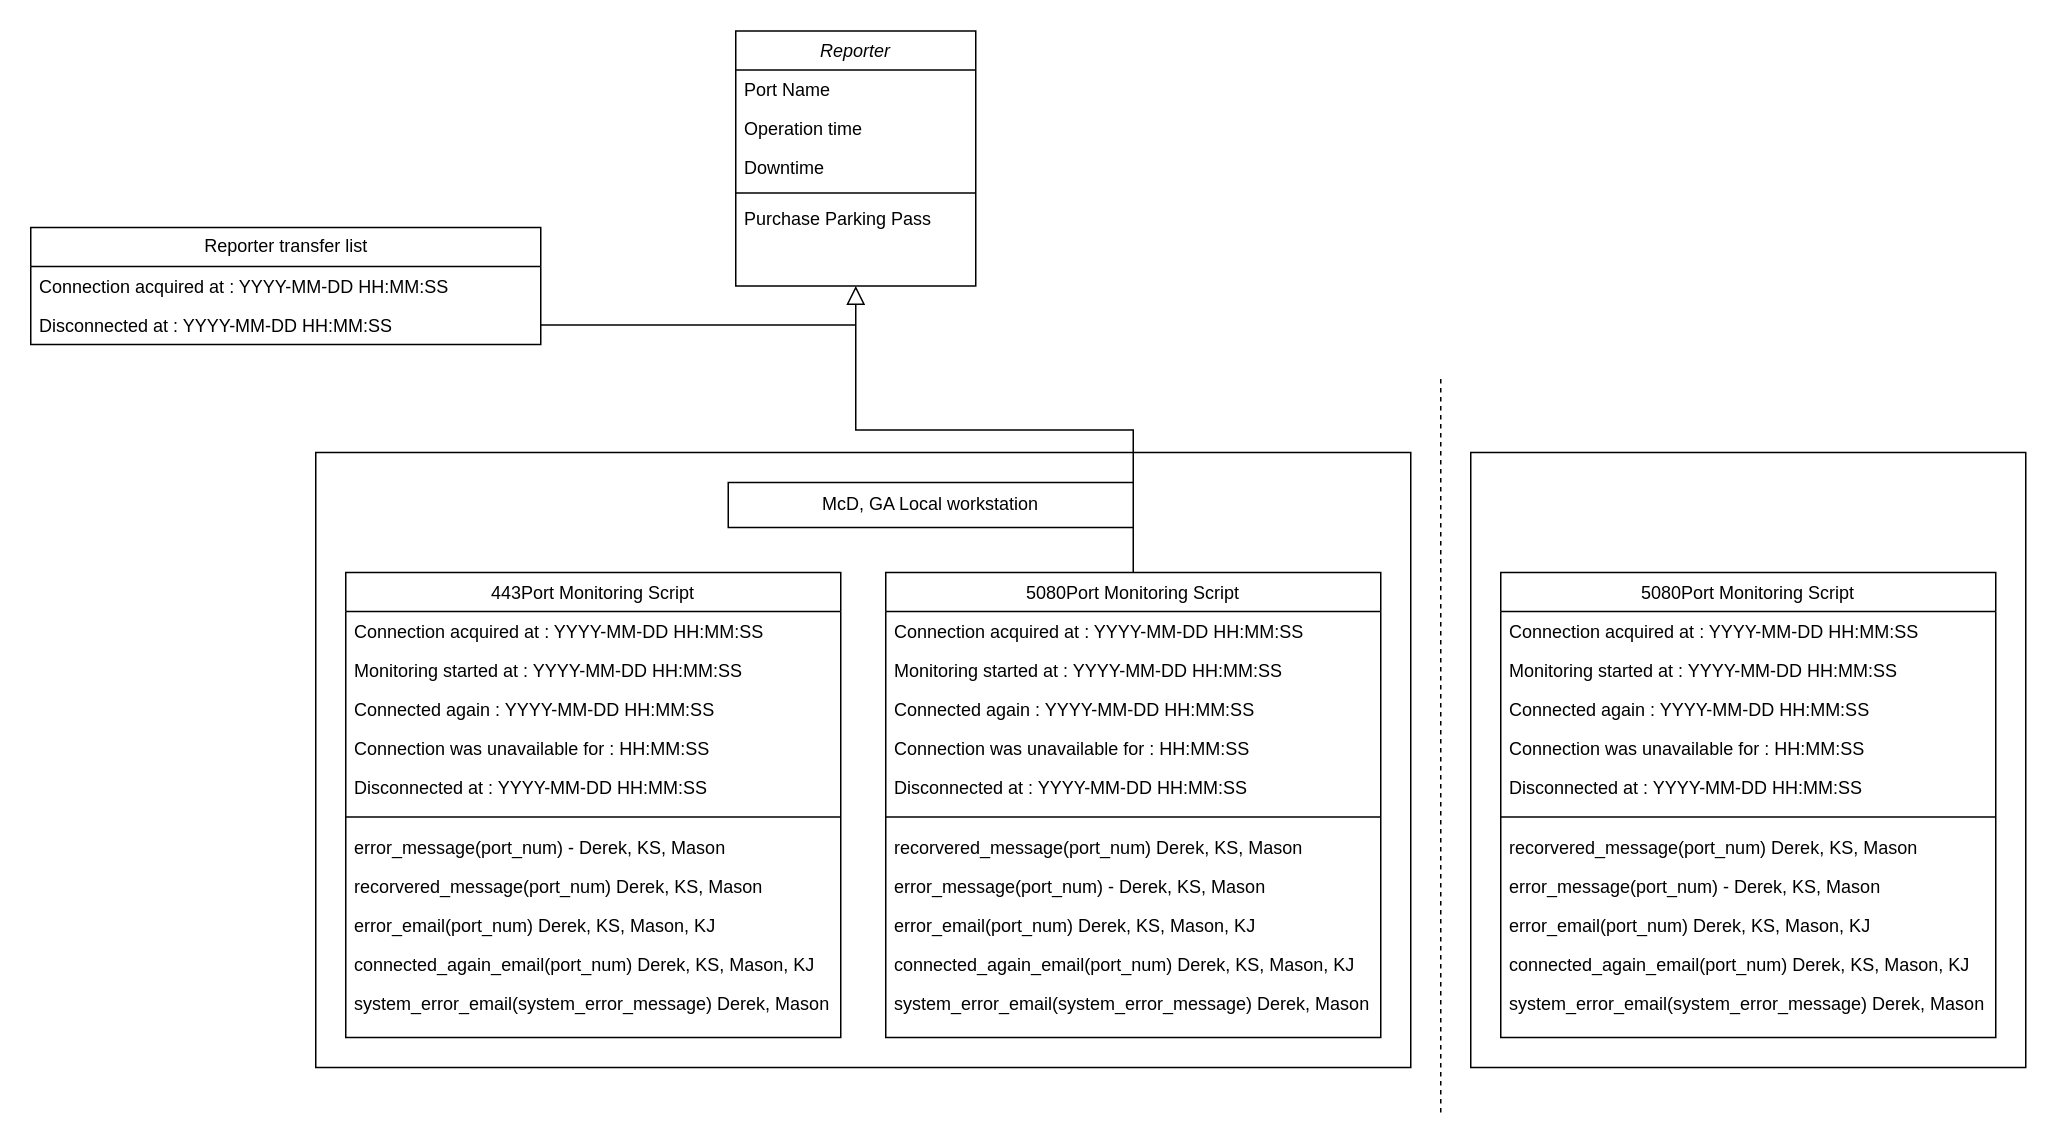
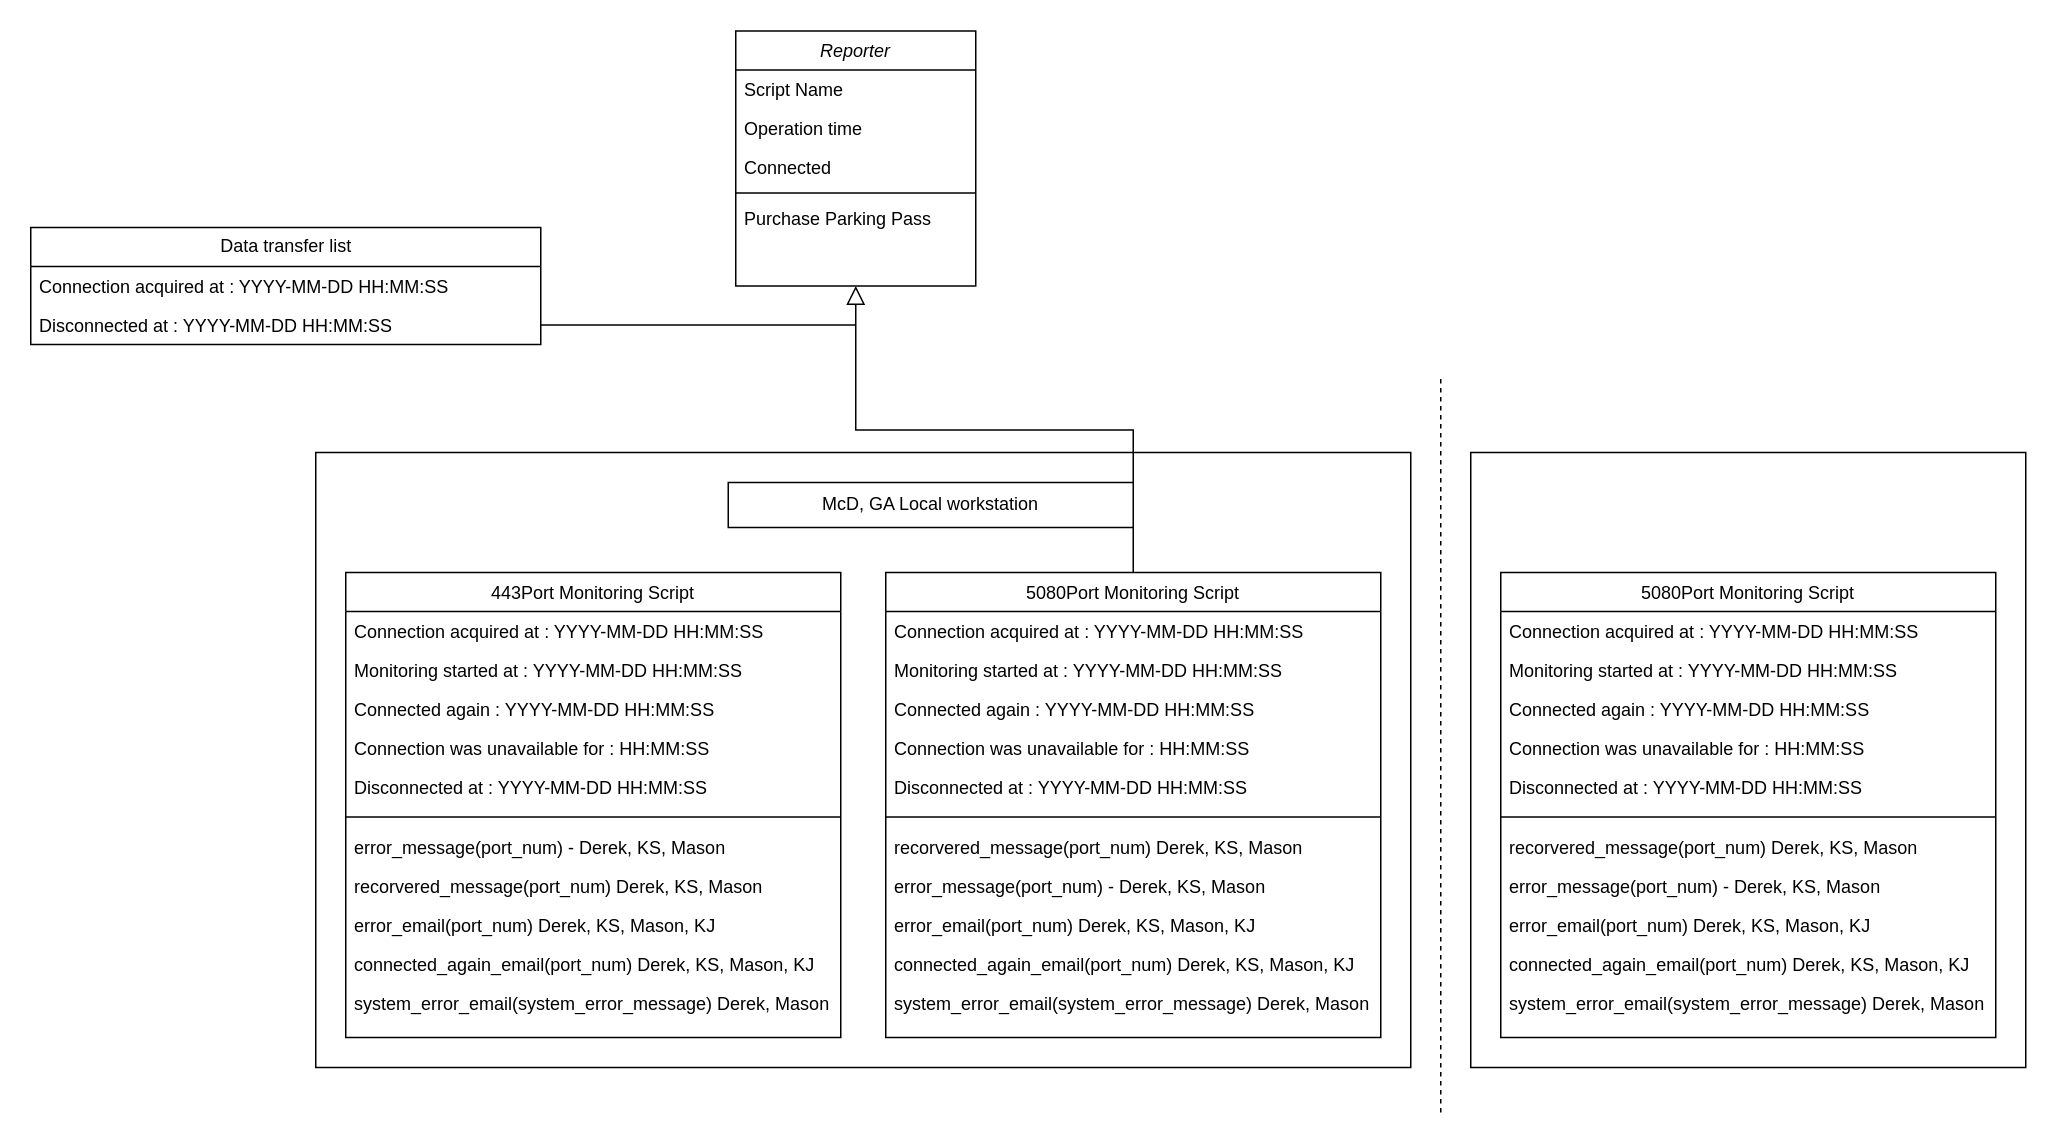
(787, 90) -> (795, 90)
(782, 168) -> (789, 168)
(287, 247) -> (287, 247)
